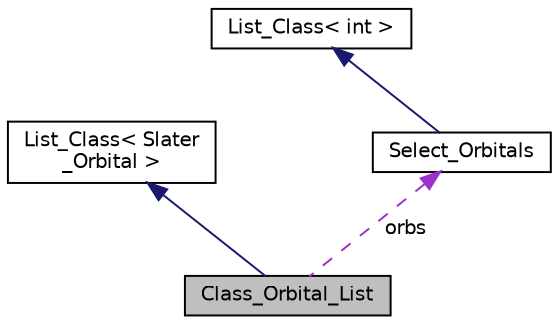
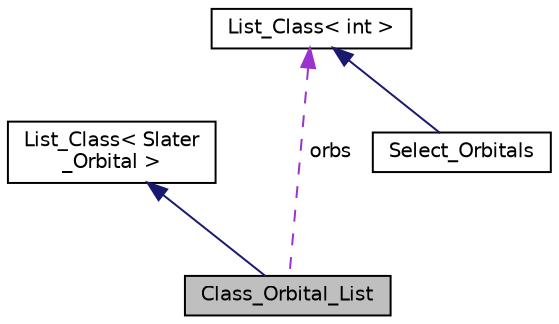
(367, 230) -> (299, 172)
